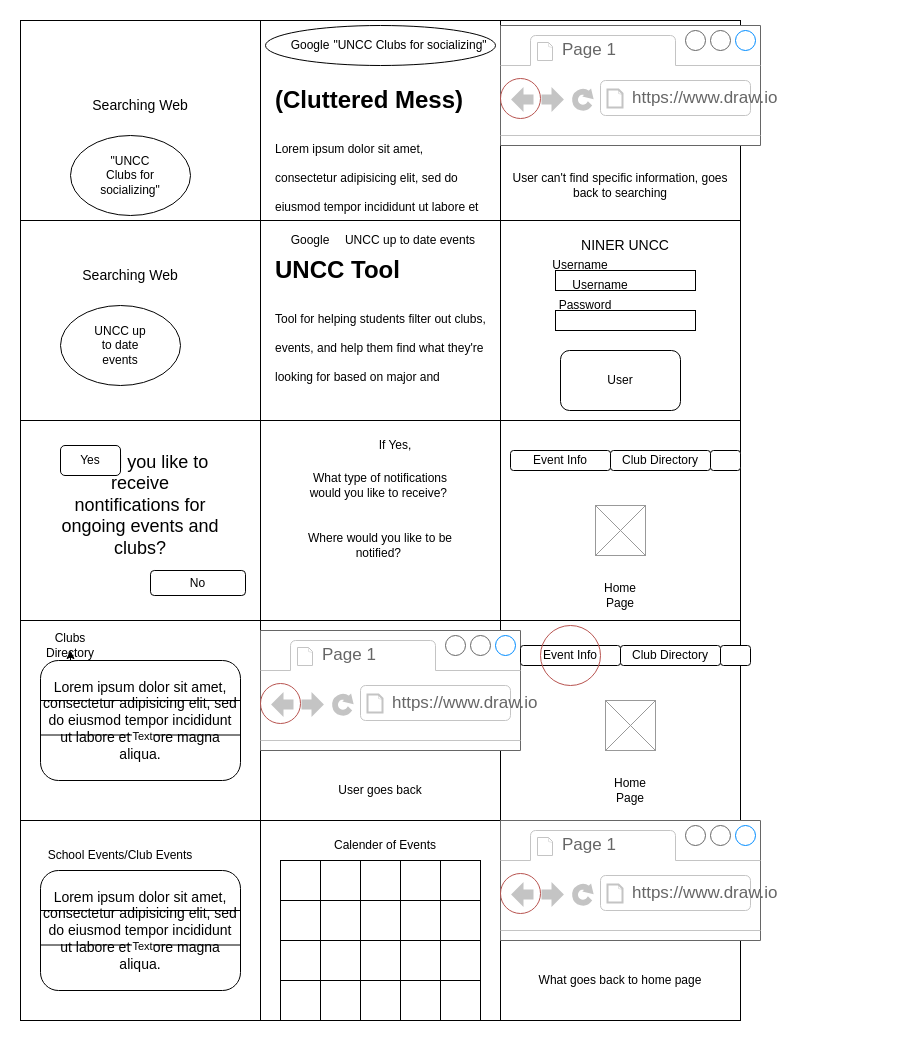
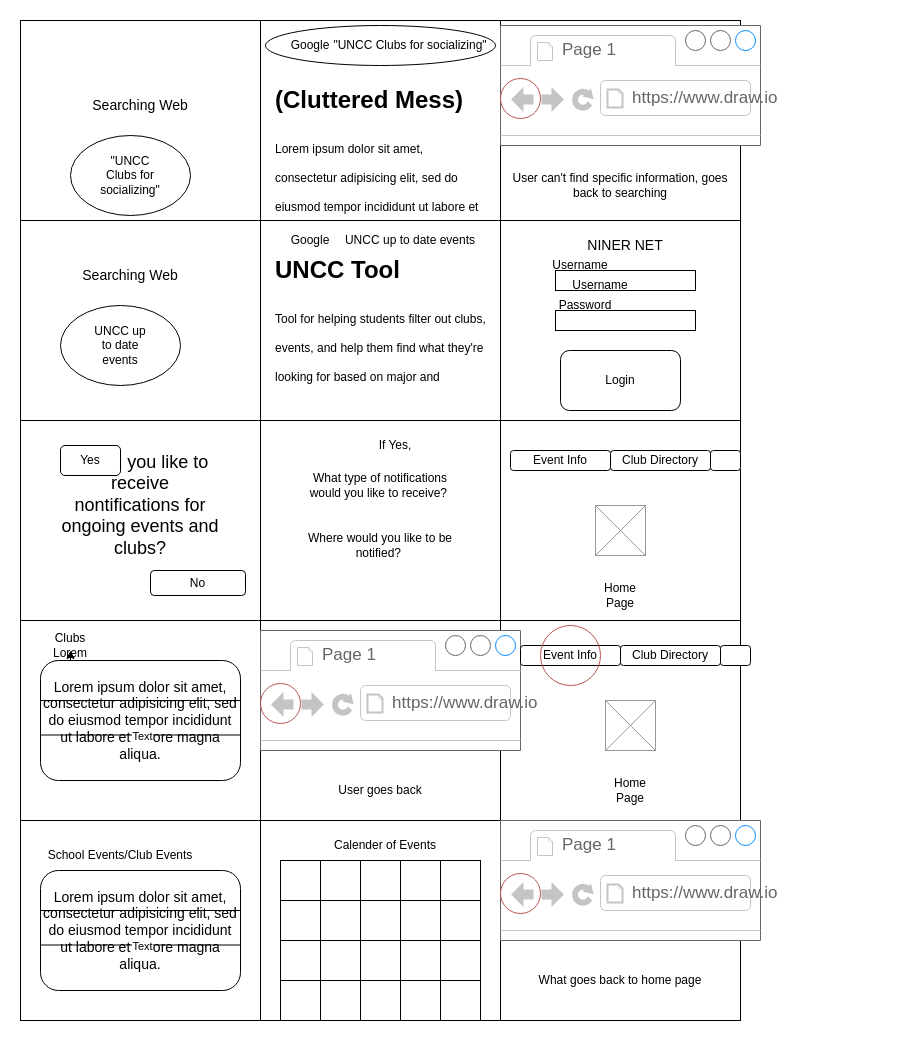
(626, 246) -> (626, 246)
(621, 381) -> (621, 381)
(71, 646) -> (71, 646)
